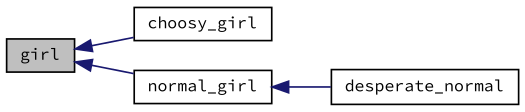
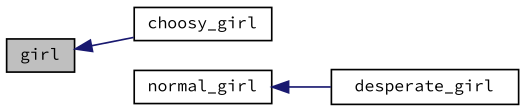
(113, 69) -> none
(425, 87) -> (425, 87)
